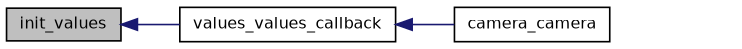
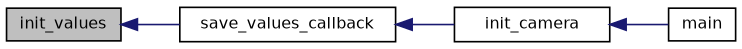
(288, 25) -> (288, 25)
(532, 25) -> (532, 25)
none -> (702, 25)
